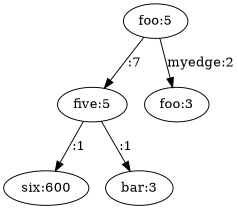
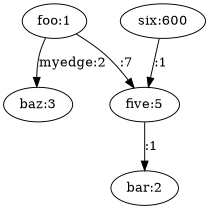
(156, 21) -> (54, 21)
(177, 105) -> (38, 105)
(72, 142) -> (155, 58)
(139, 188) -> (145, 188)
